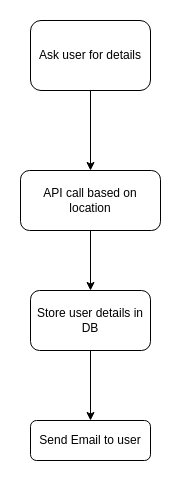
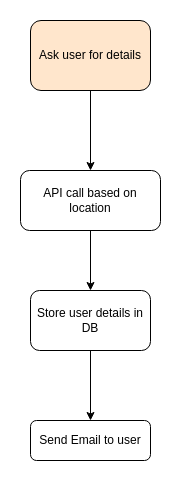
(91, 56) -> (91, 56)
